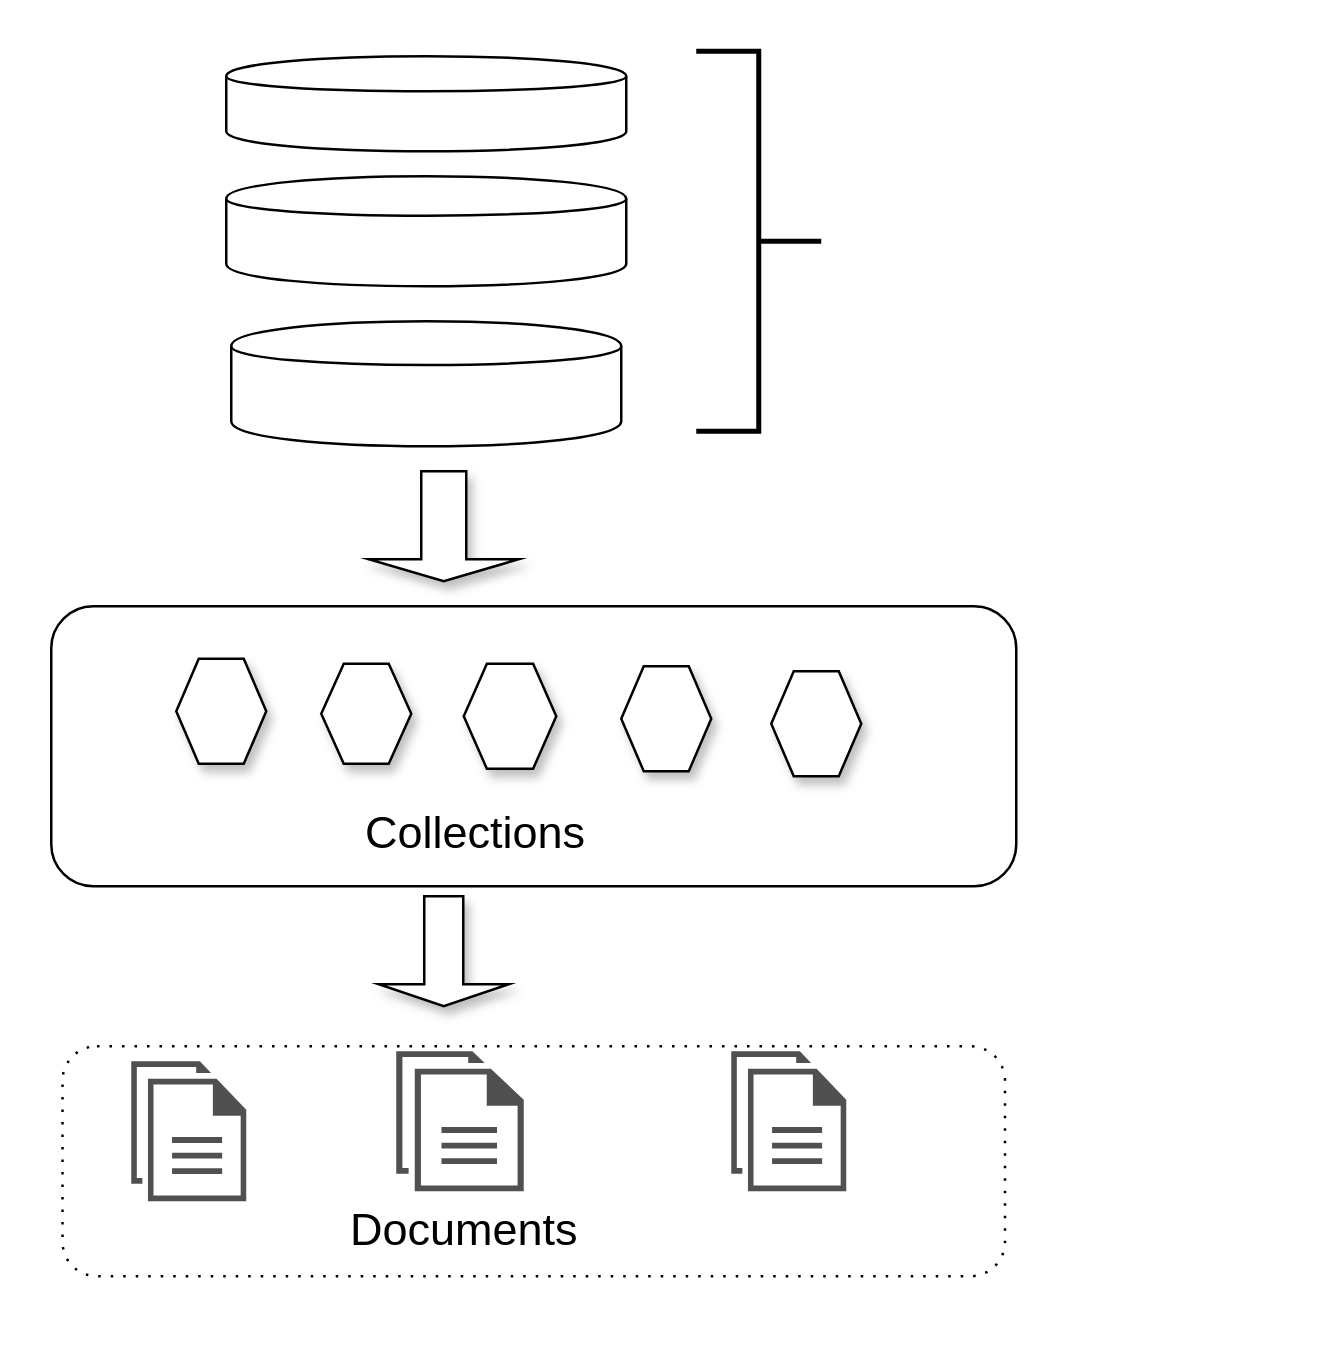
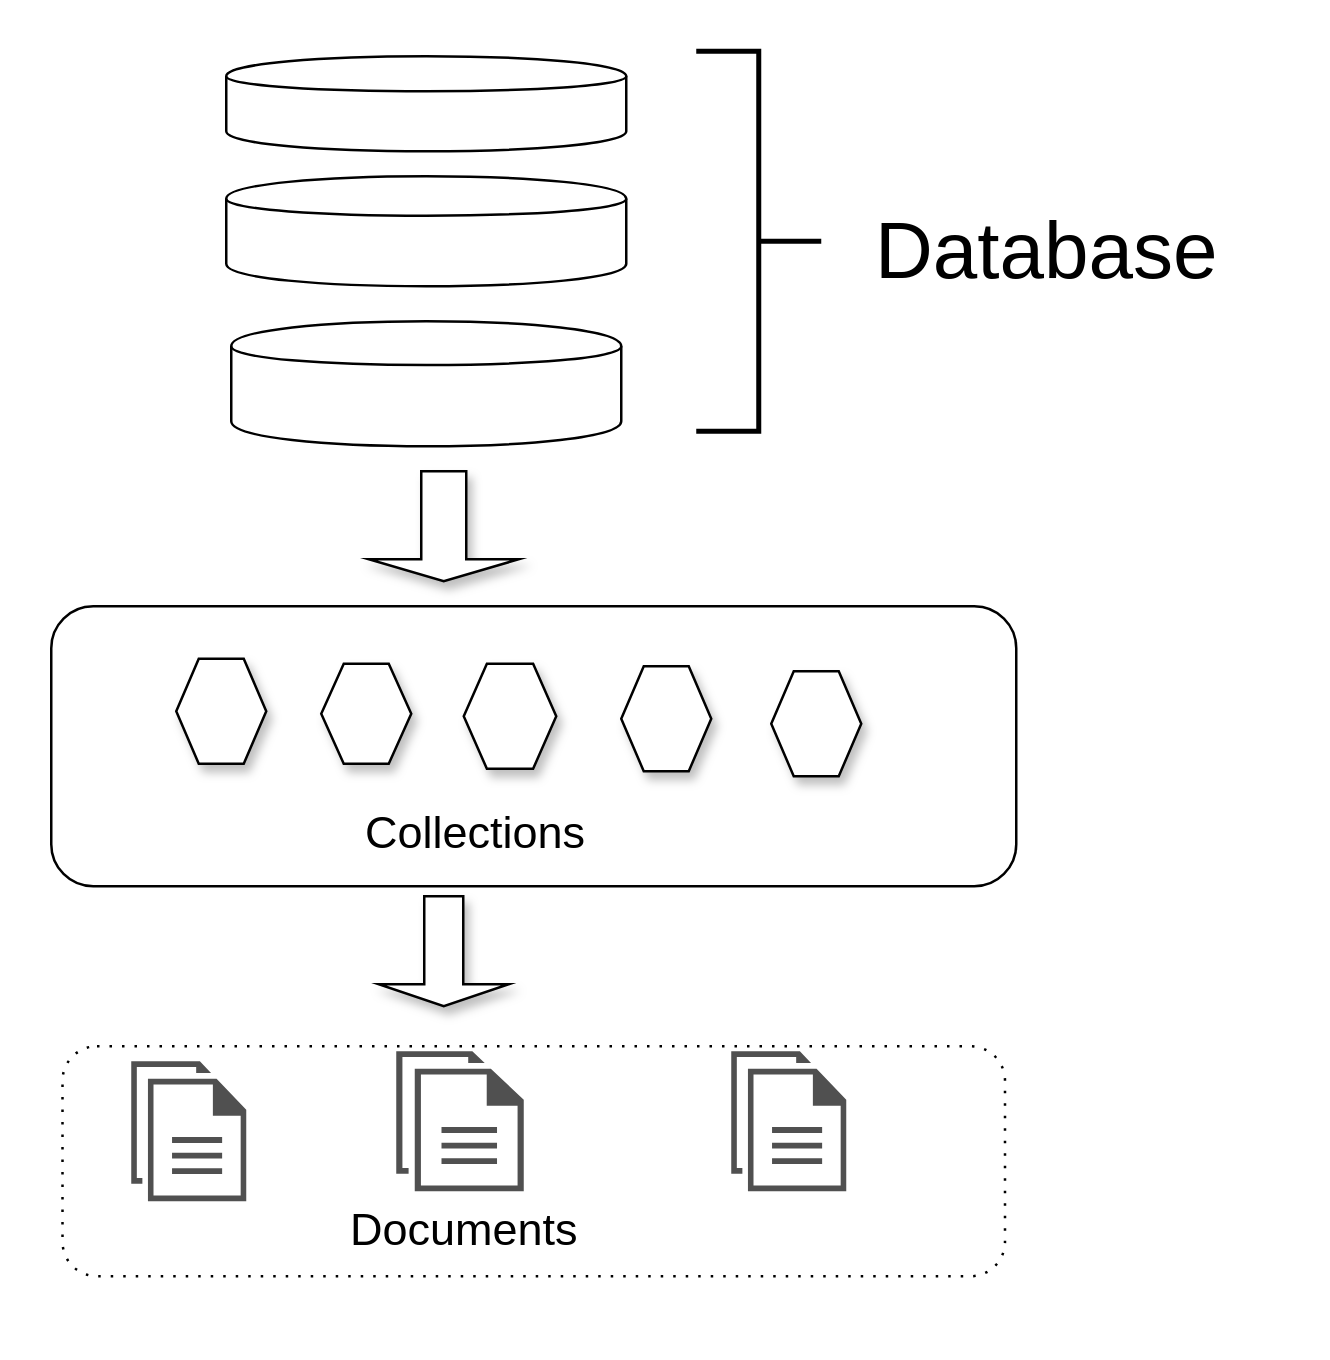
none -> (1074, 246)
